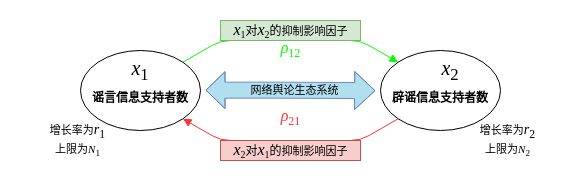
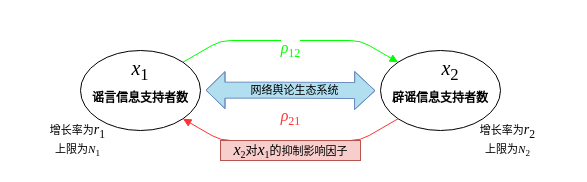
(291, 31) -> none
